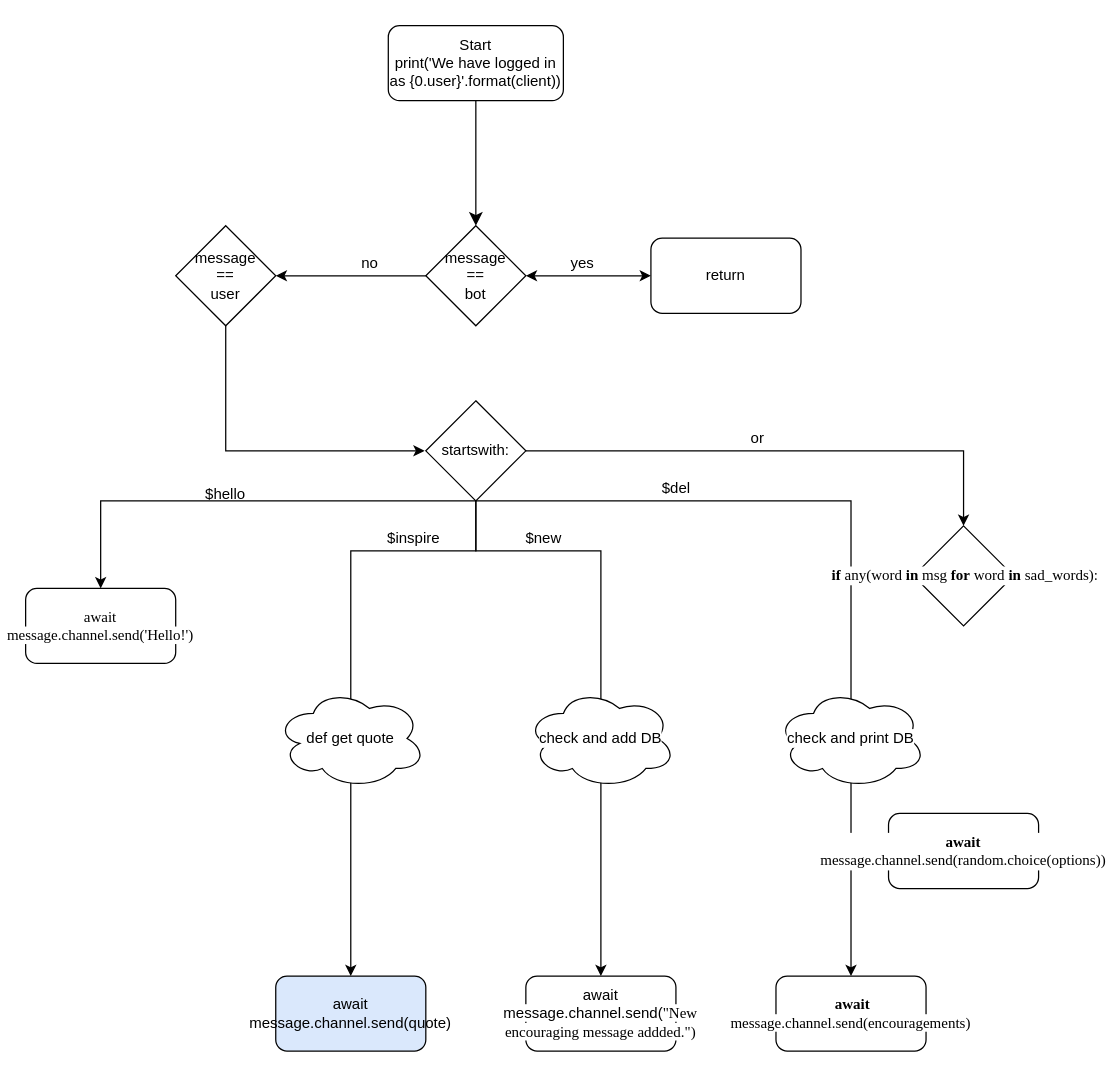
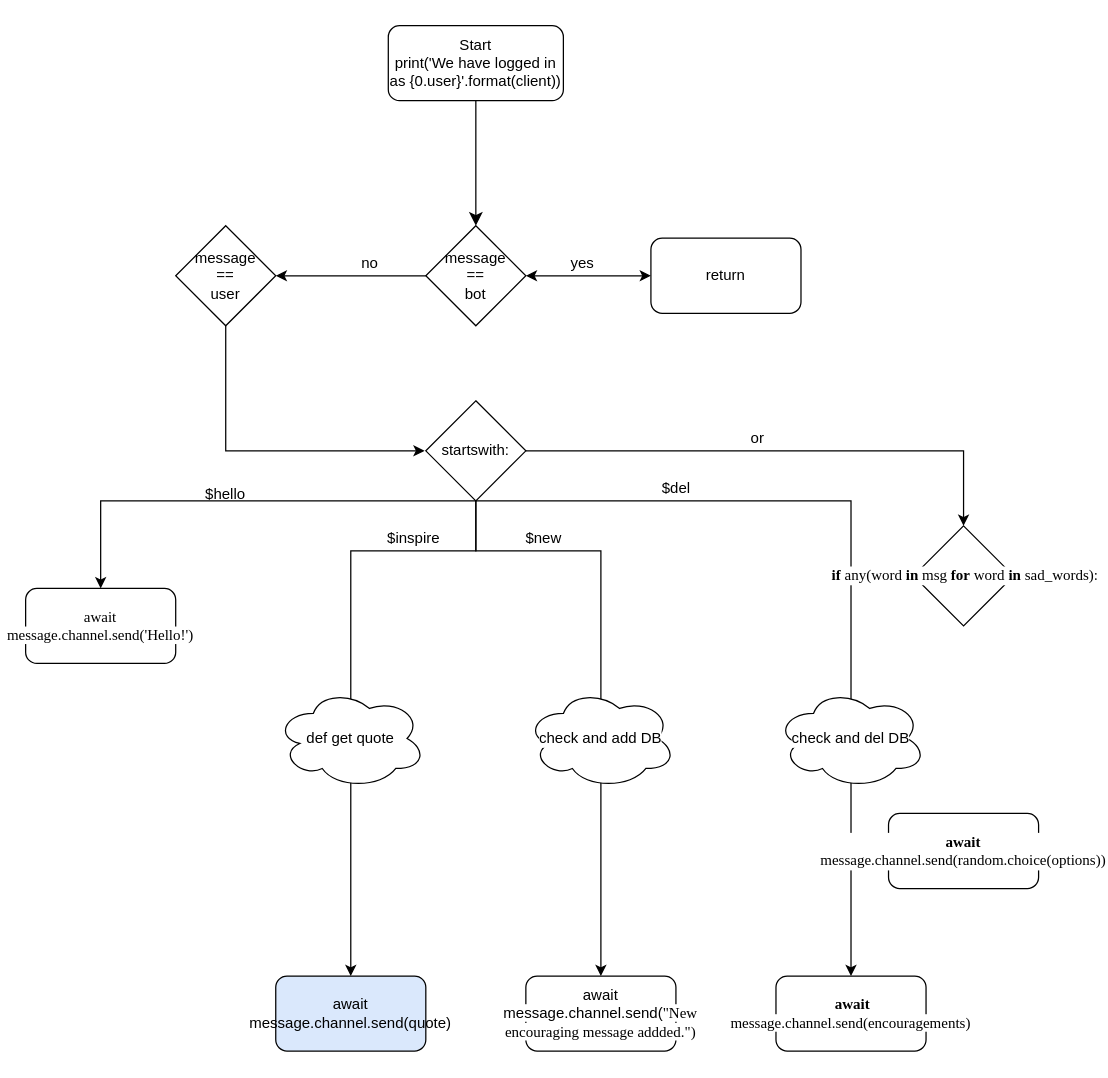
(851, 738) -> (851, 738)
